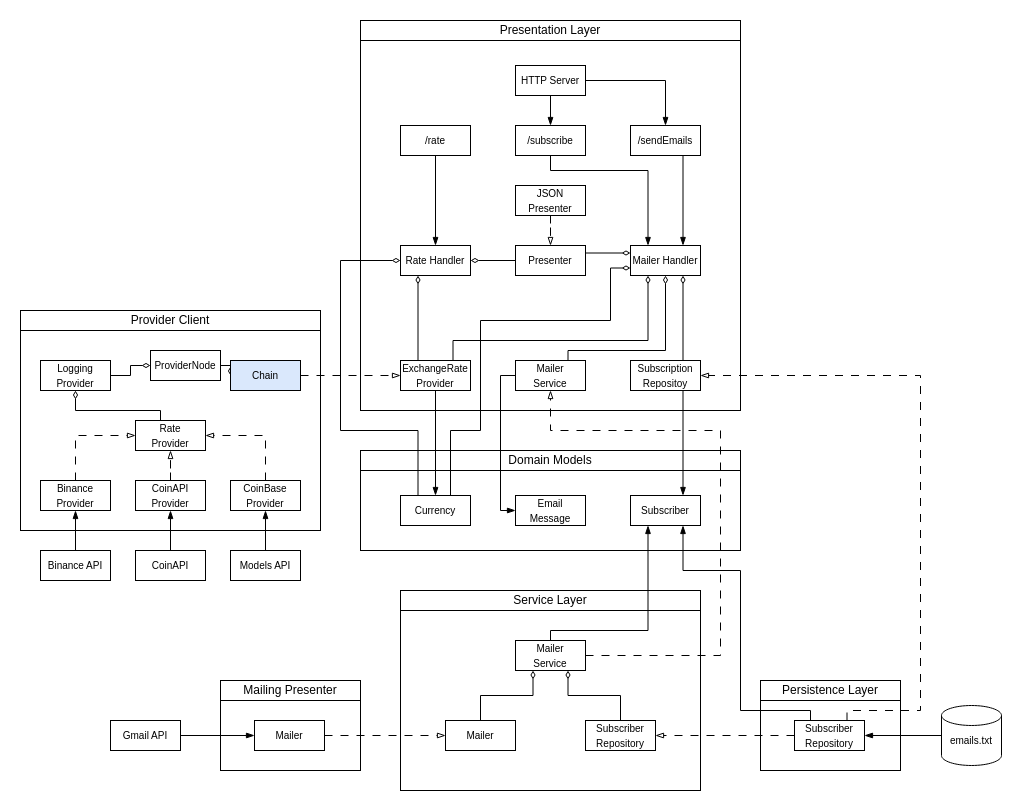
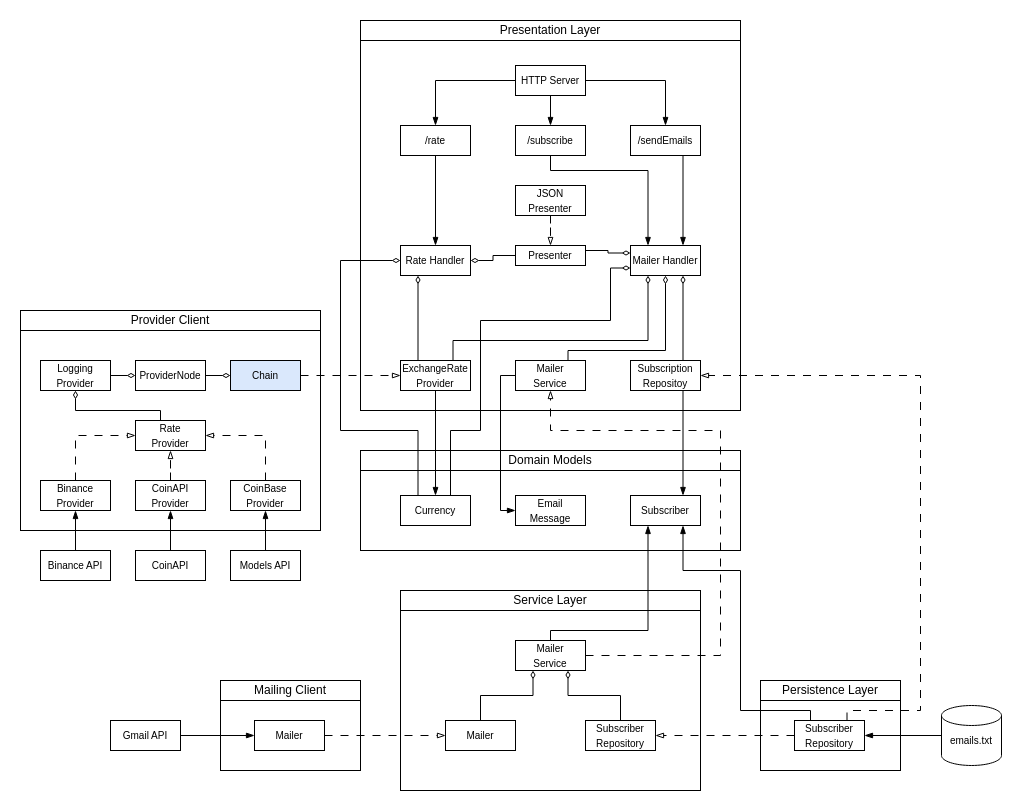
none -> (458, 81)
(551, 261) -> (551, 256)
(186, 366) -> (171, 376)
(291, 691) -> (291, 691)
